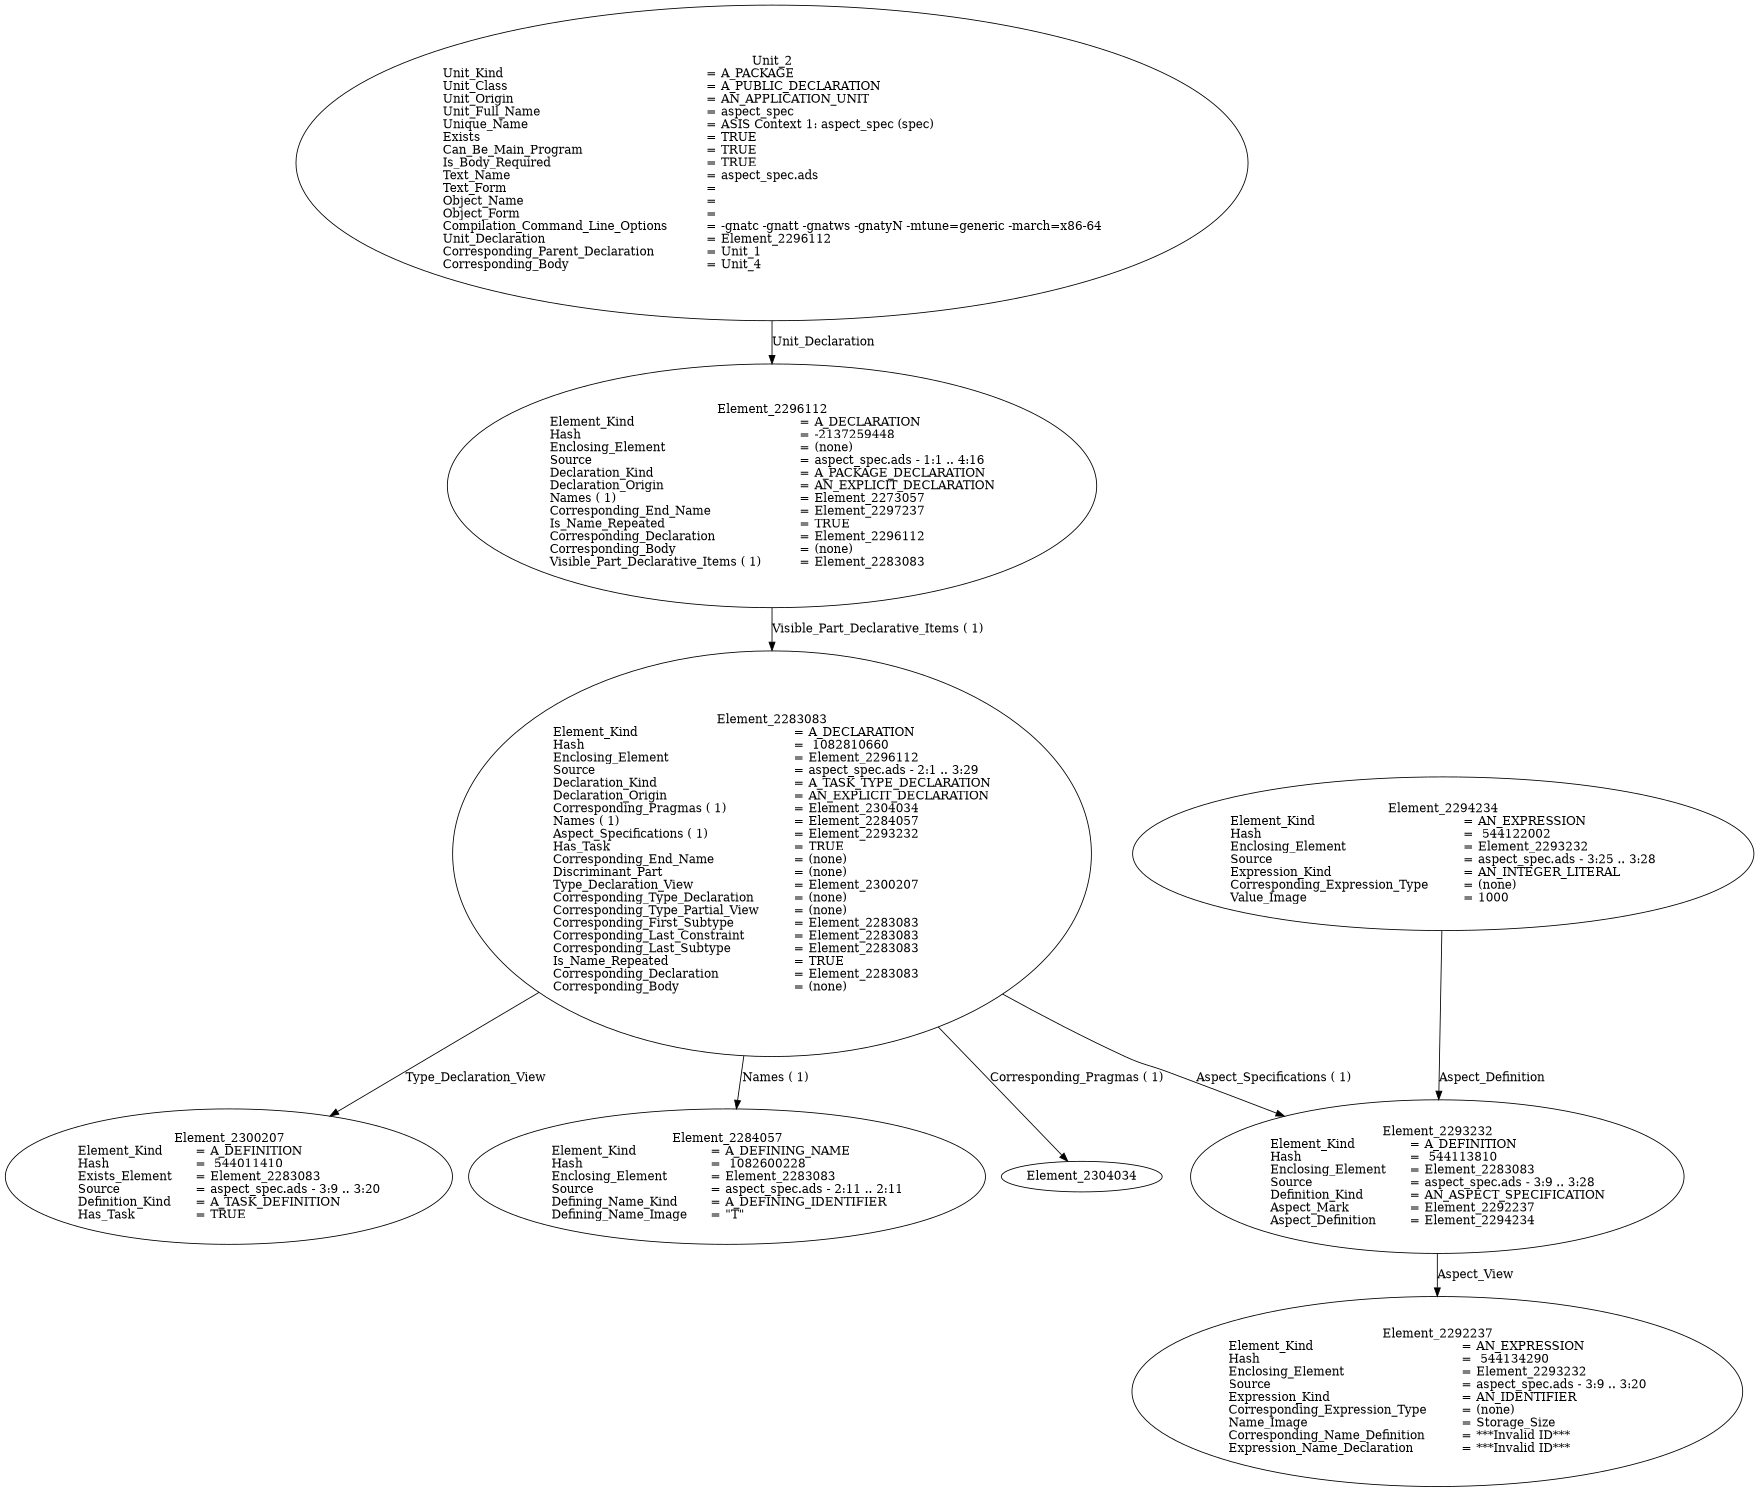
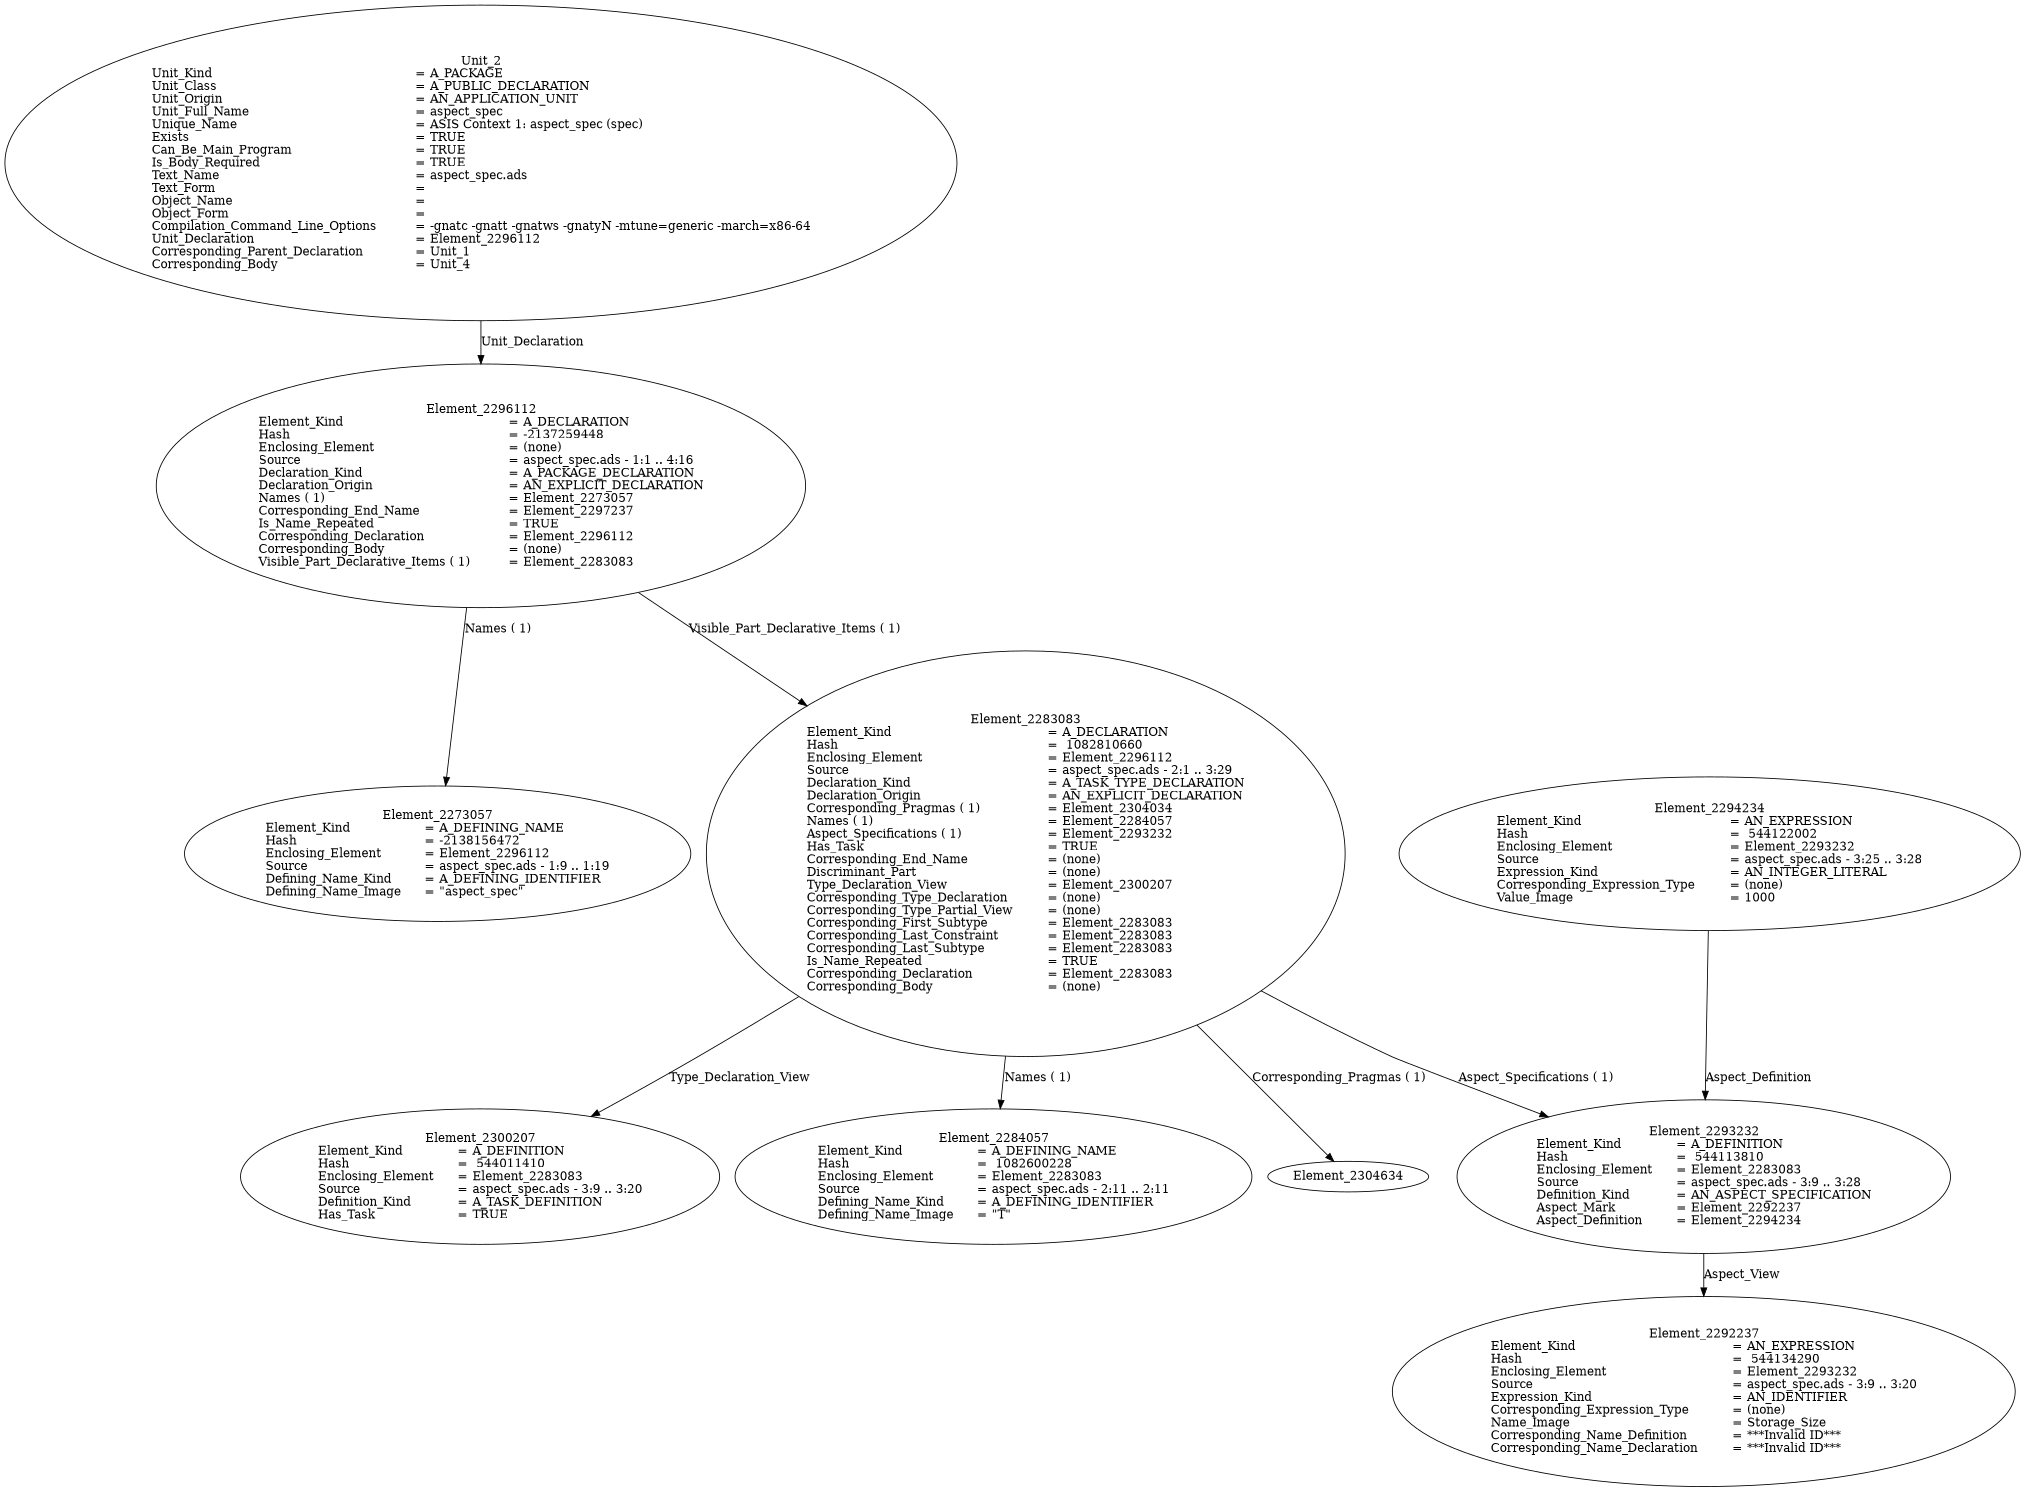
none -> (438, 854)
(135, 1177) -> (386, 1177)
(1082, 1177) -> (1348, 1177)
(1336, 1448) -> (1610, 1448)
